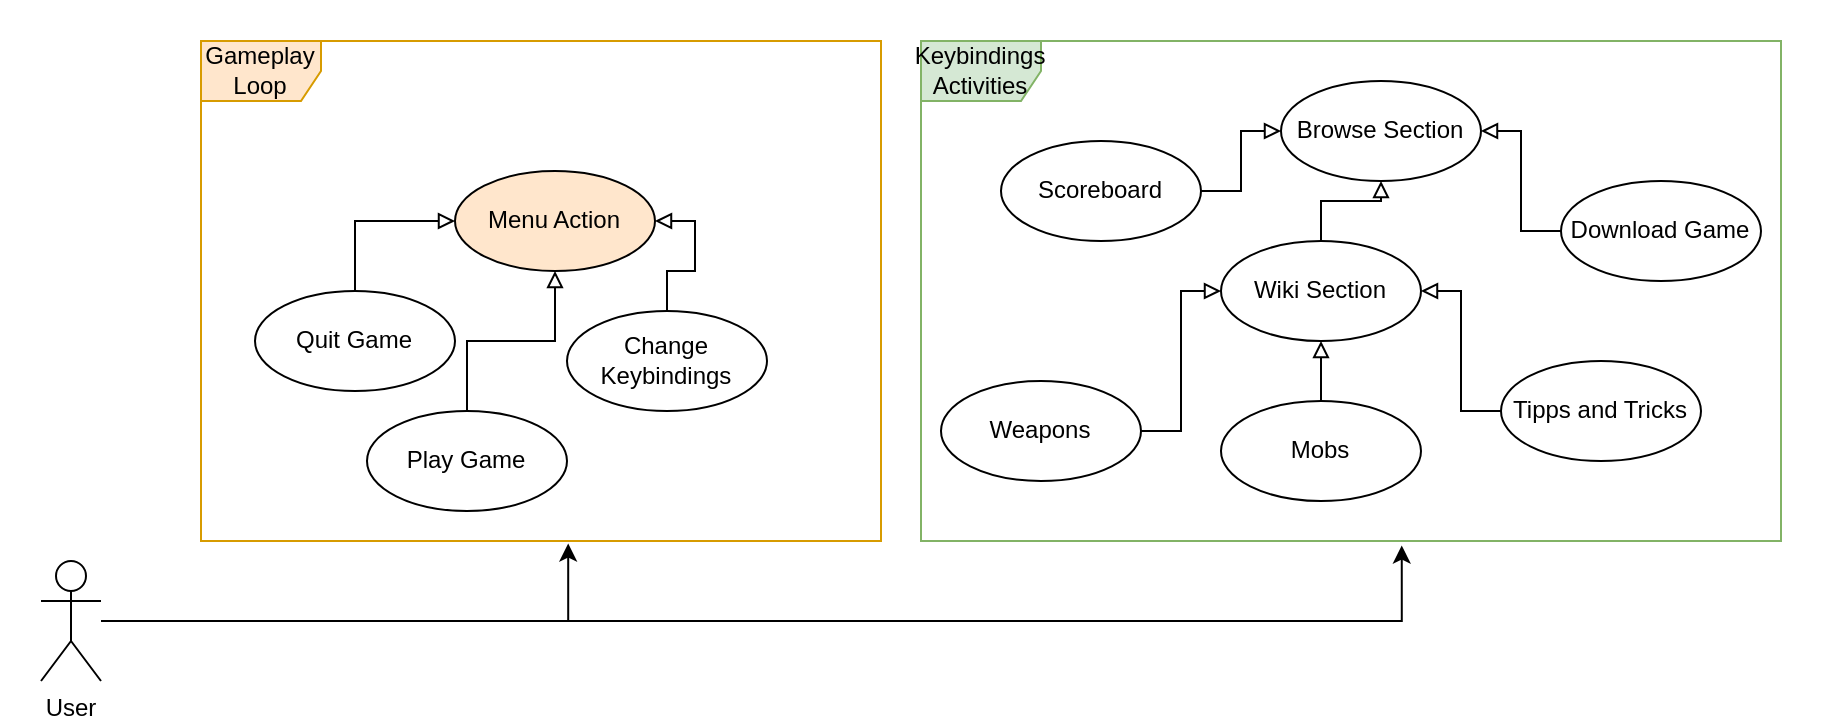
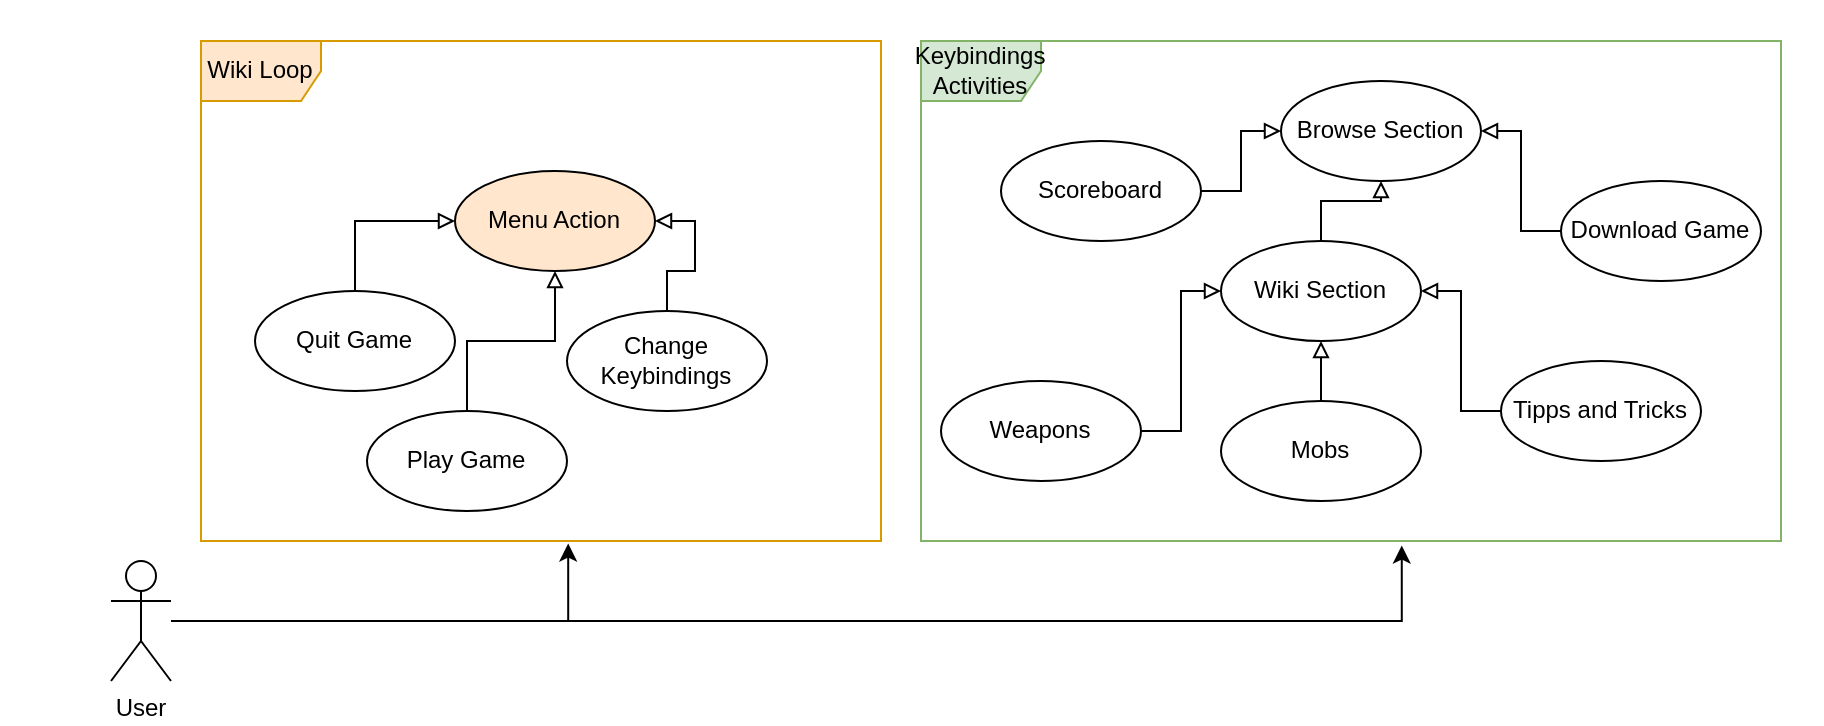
(261, 71) -> (261, 71)
(71, 621) -> (141, 621)
